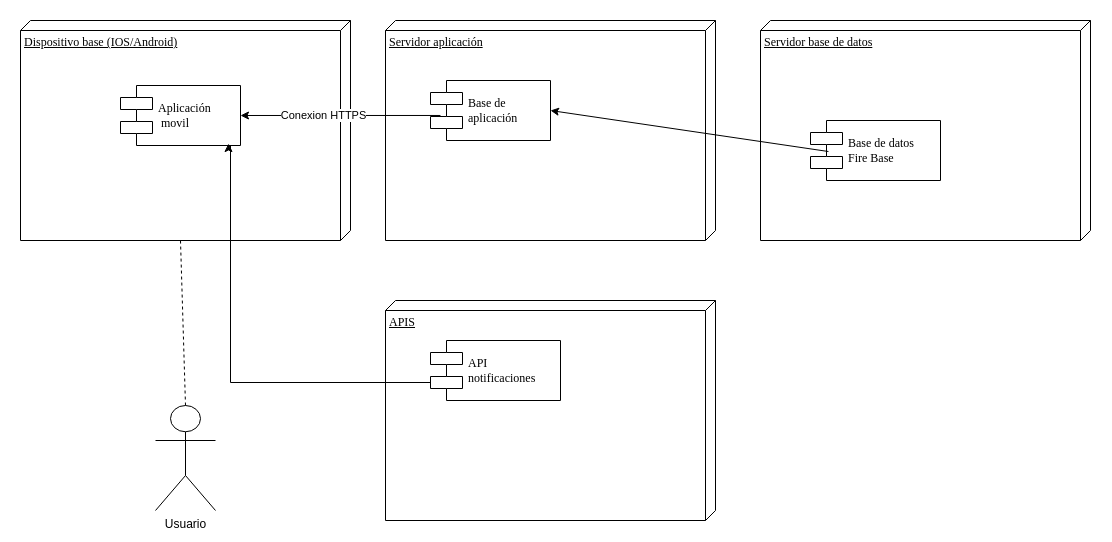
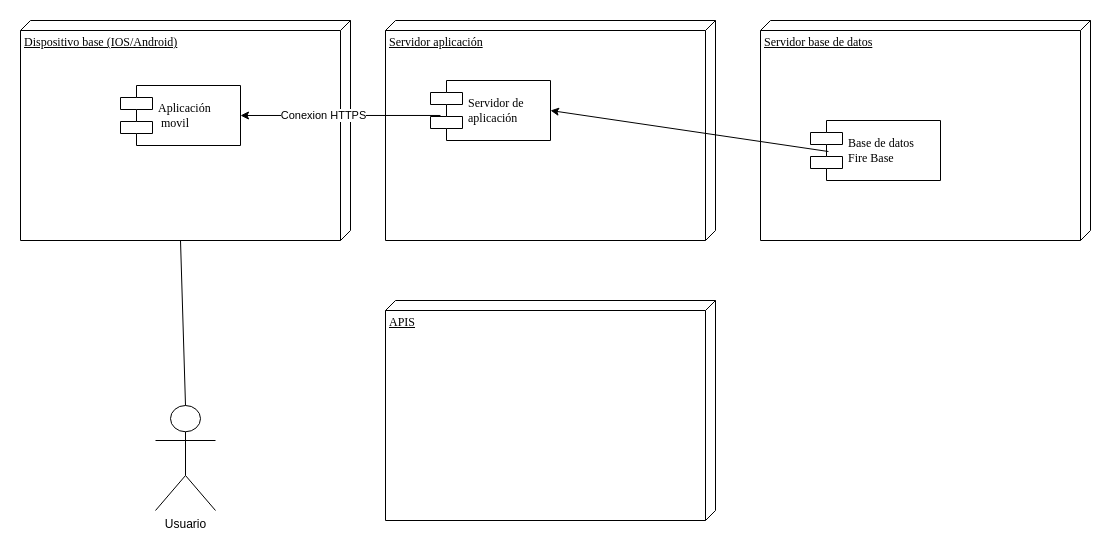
(497, 111) -> (502, 111)
(183, 323) -> (183, 323)
(231, 362) -> none
(496, 371) -> none
